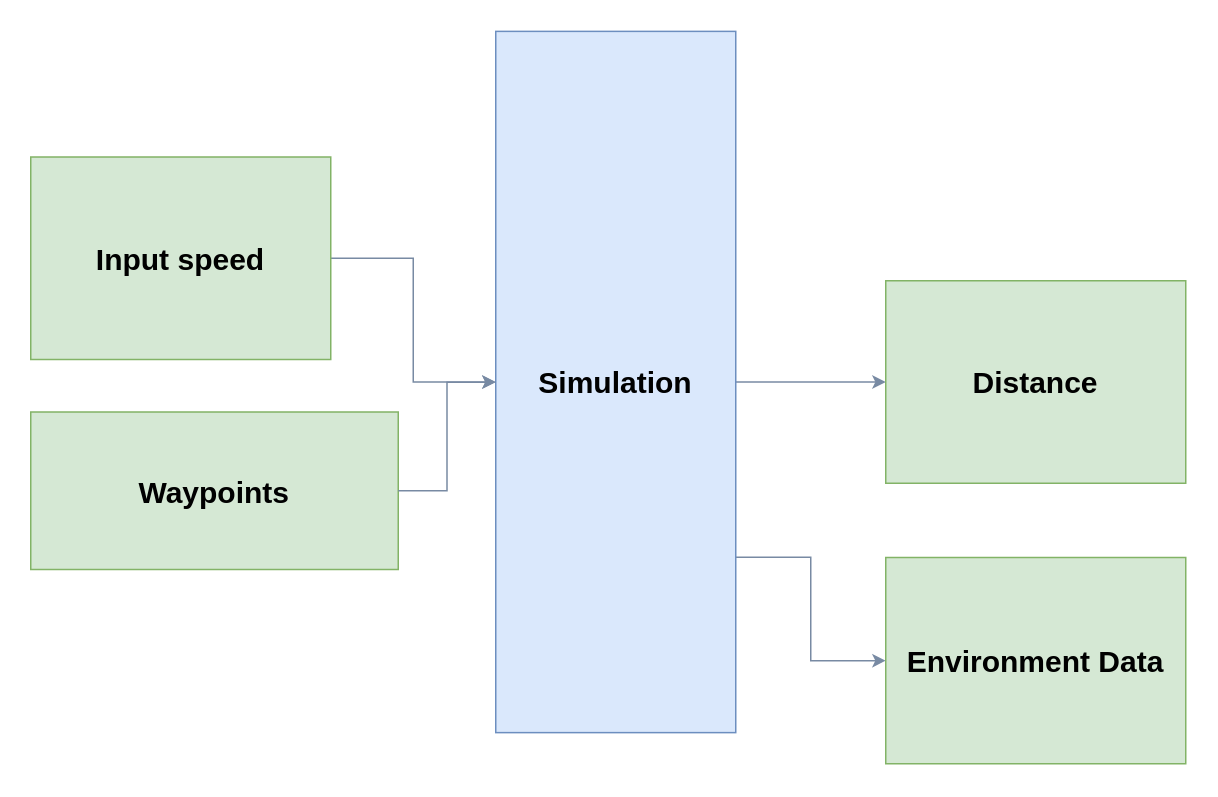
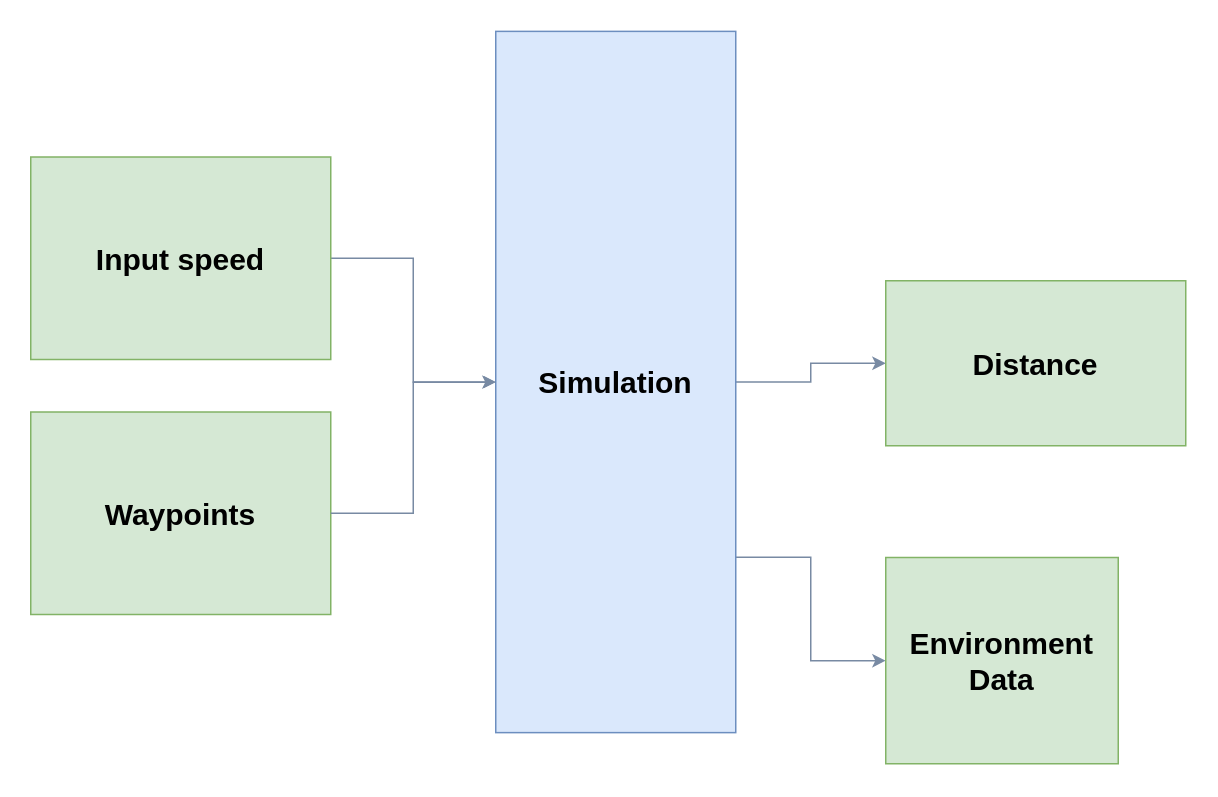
(413, 379) -> (413, 379)
(1036, 382) -> (1036, 363)
(215, 491) -> (181, 513)
(1036, 660) -> (1002, 660)
